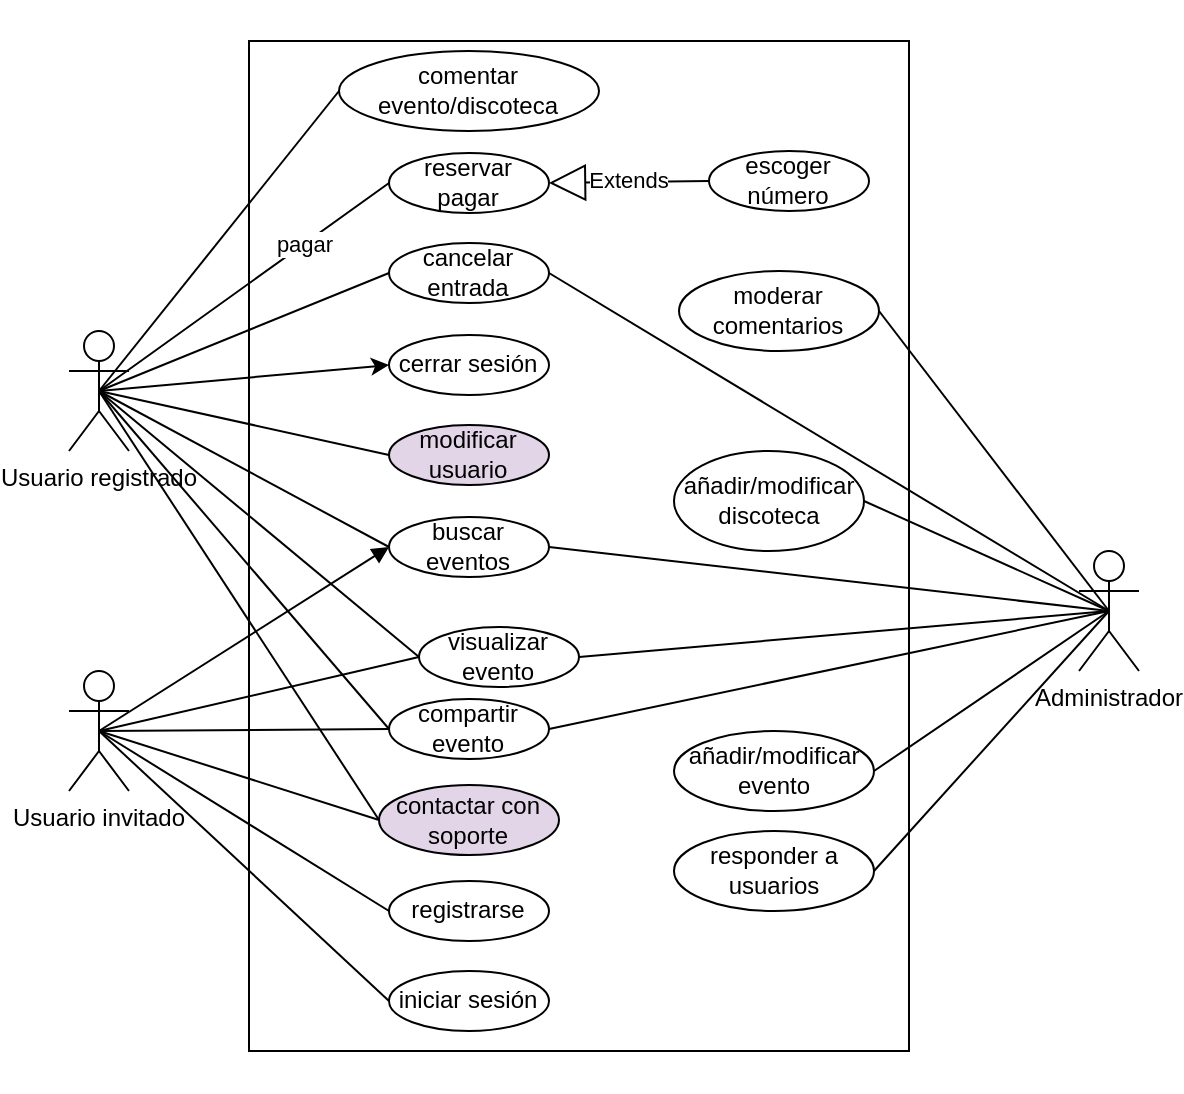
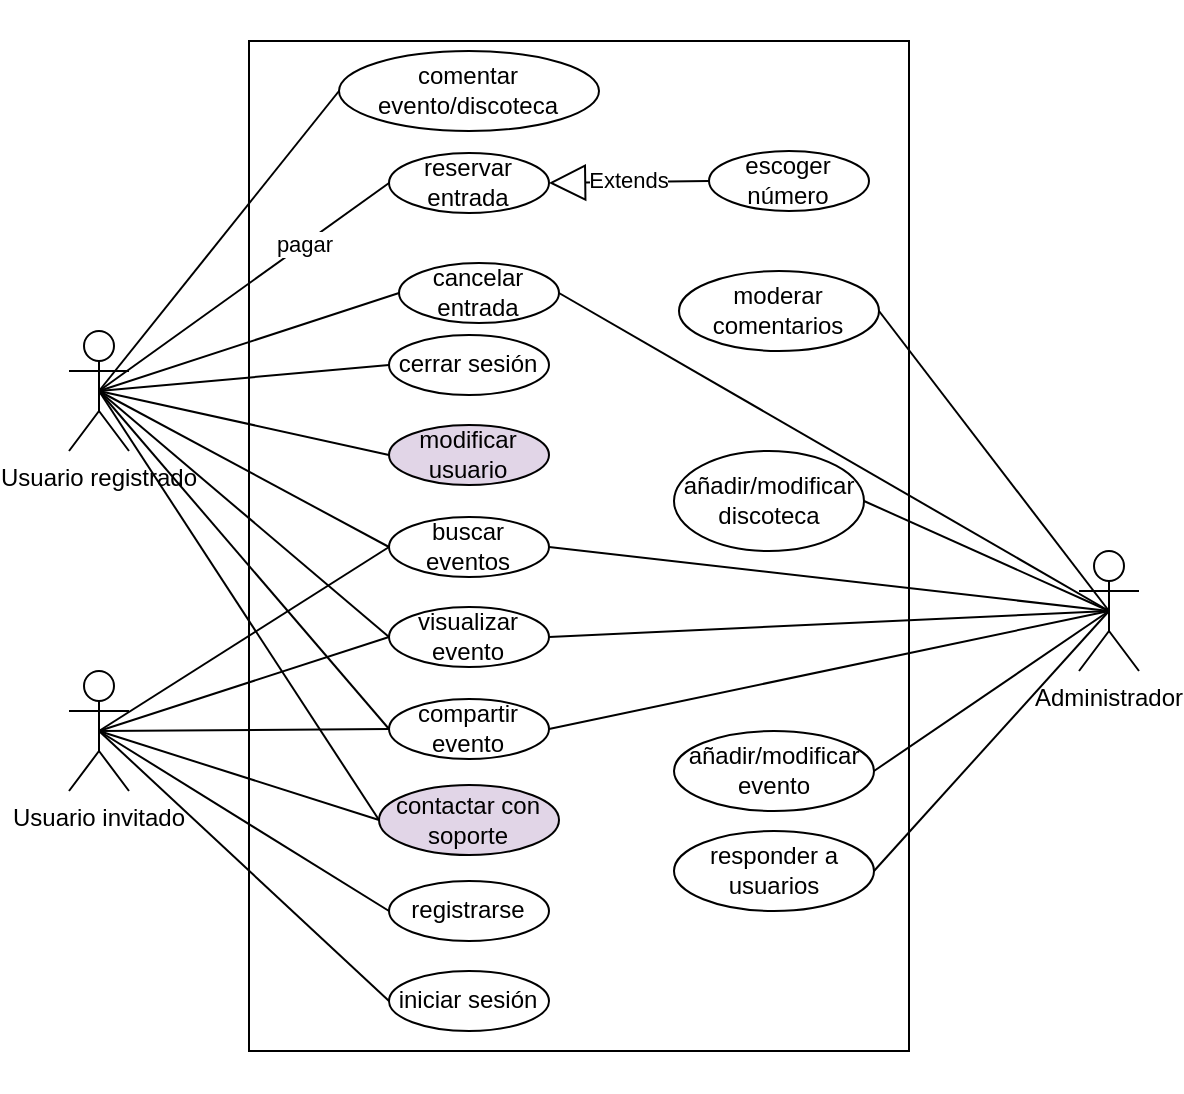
(469, 183) -> (469, 183)
(469, 273) -> (479, 293)
(374, 366) -> (379, 366)
(374, 557) -> (379, 553)
(499, 657) -> (469, 637)
